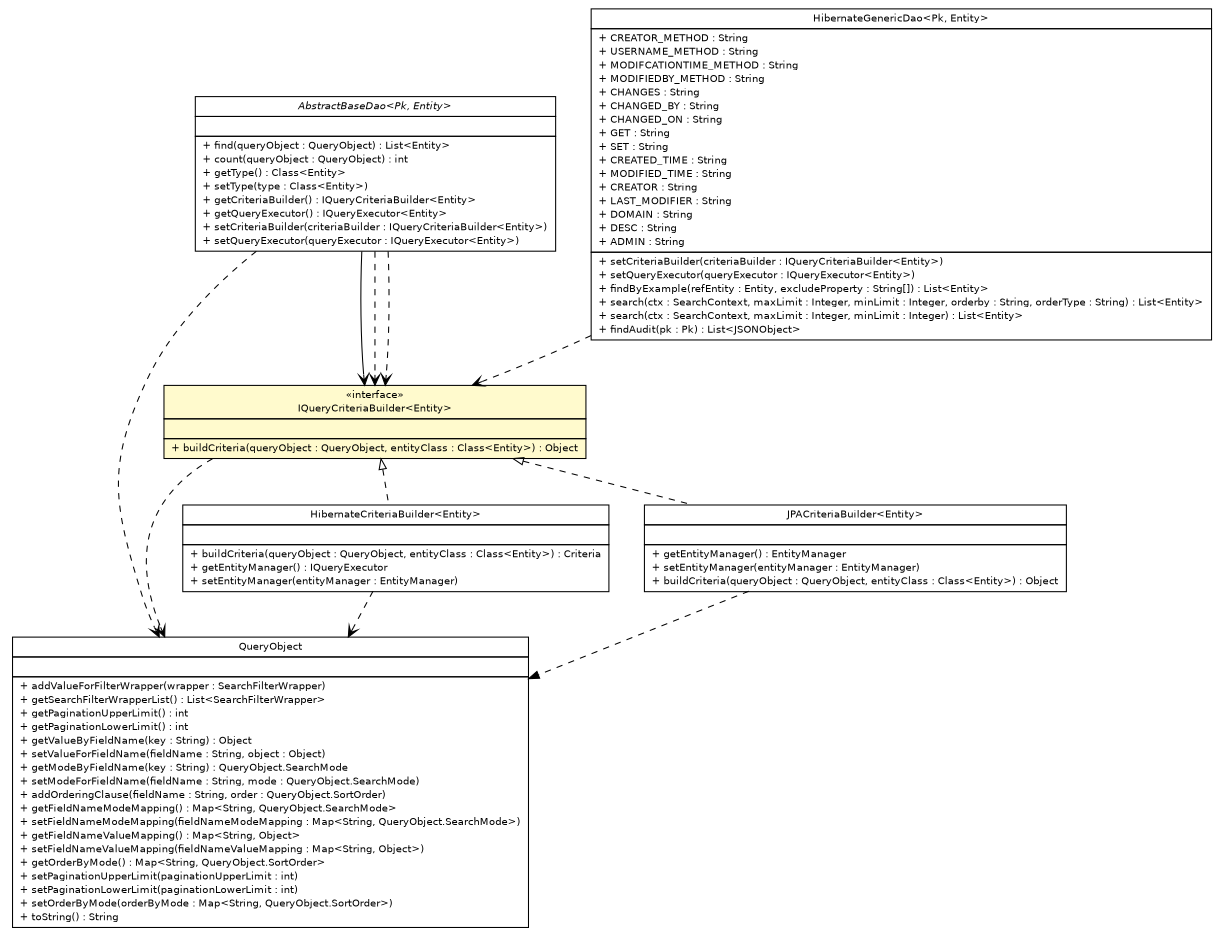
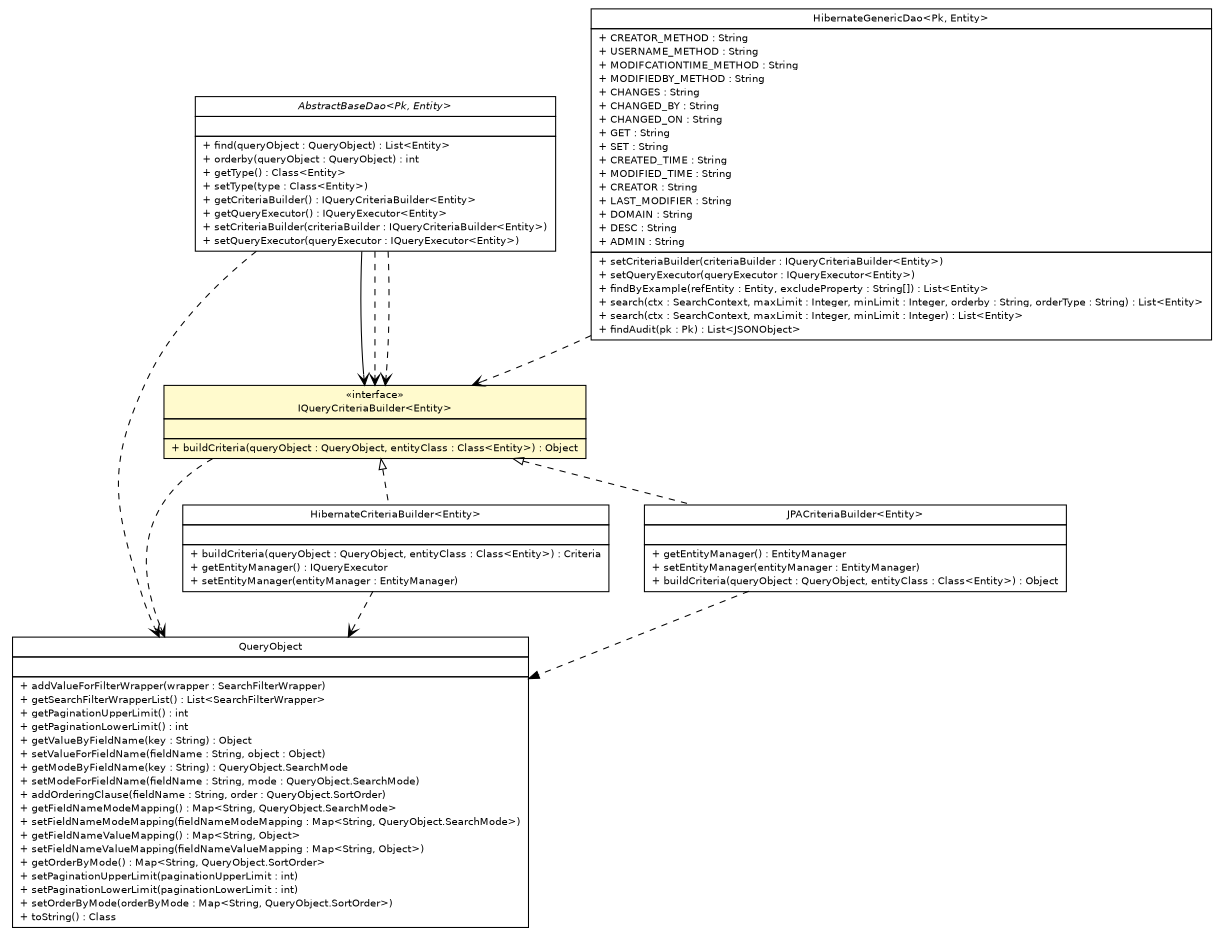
(306, 159) -> (311, 159)
(69, 917) -> (68, 917)
